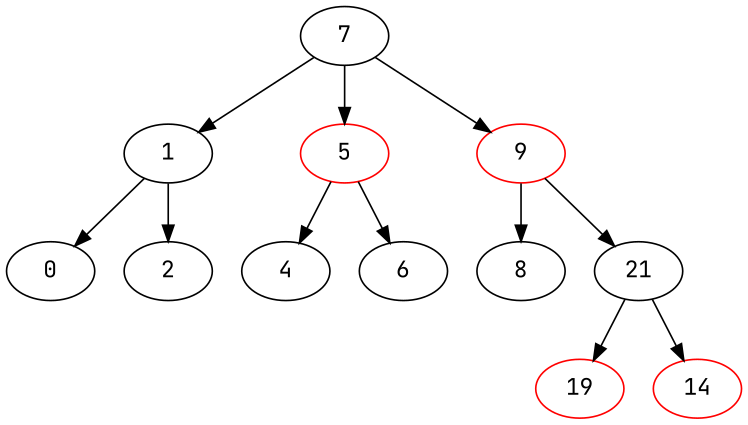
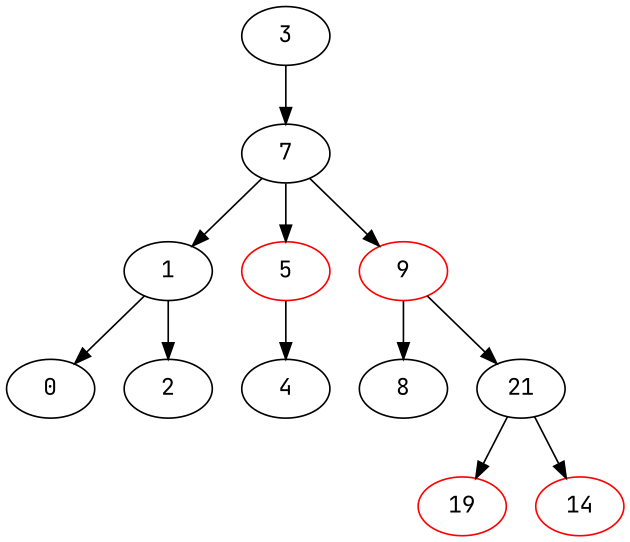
none -> (286, 36)
(403, 271) -> none
